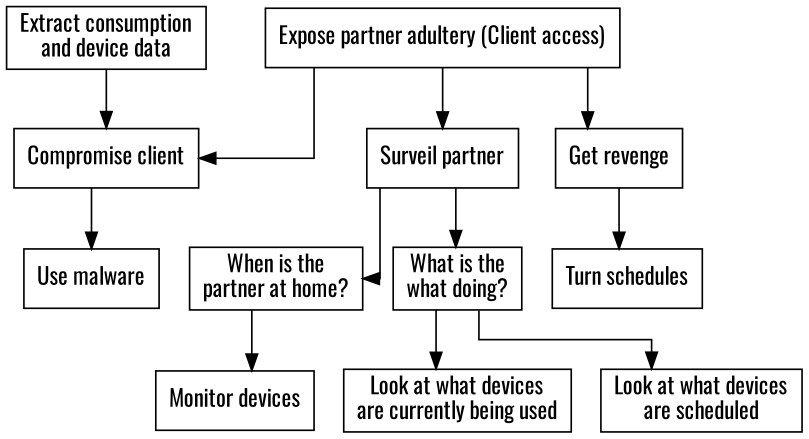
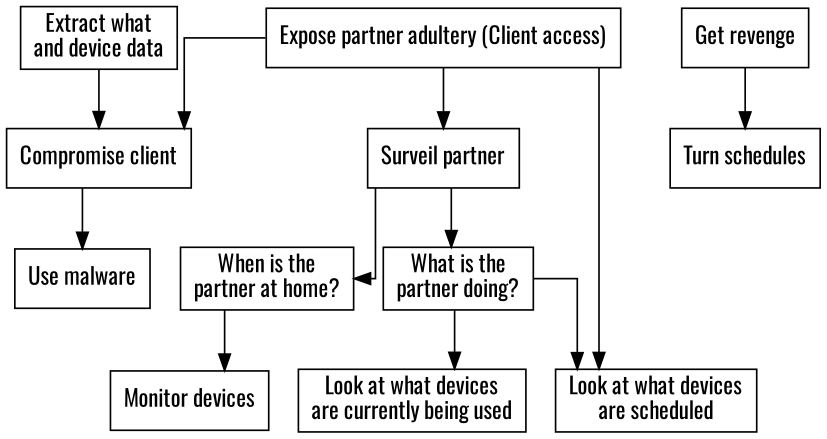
(106, 38) -> (99, 38)
(588, 90) -> (599, 210)
(457, 279) -> (458, 279)
